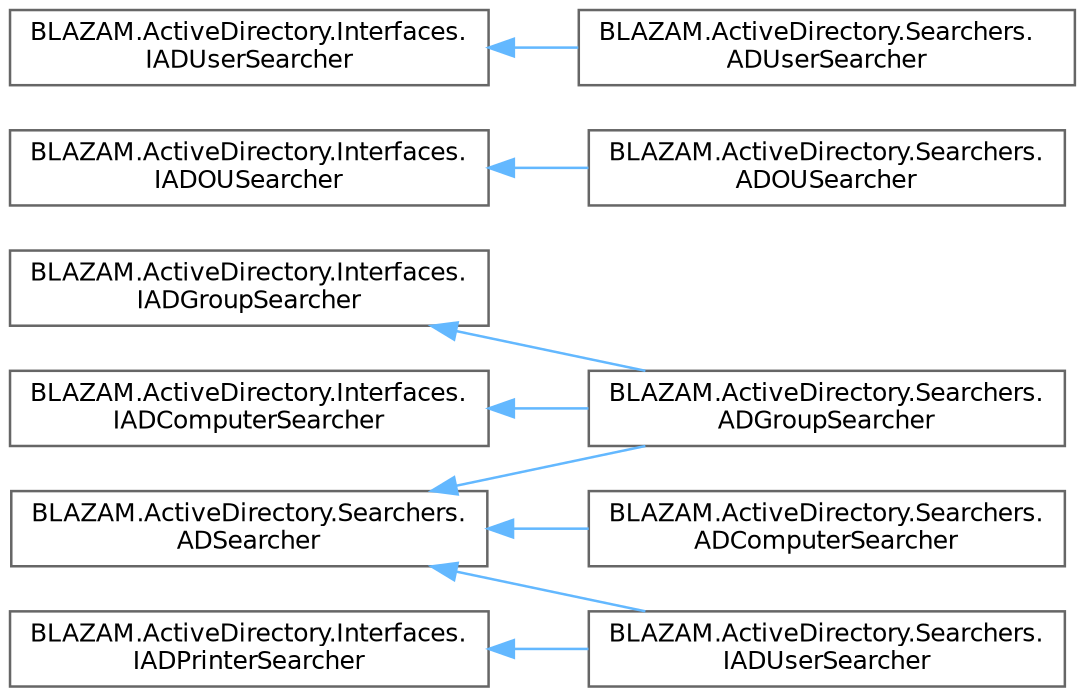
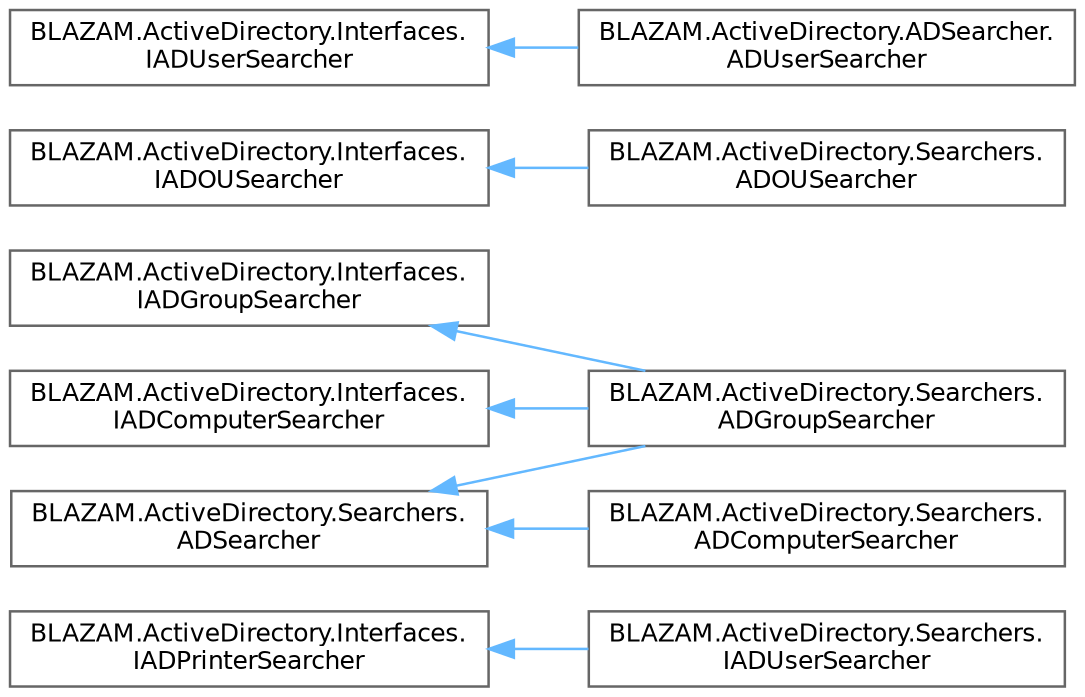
(827, 48) -> (827, 48)
(551, 592) -> none
